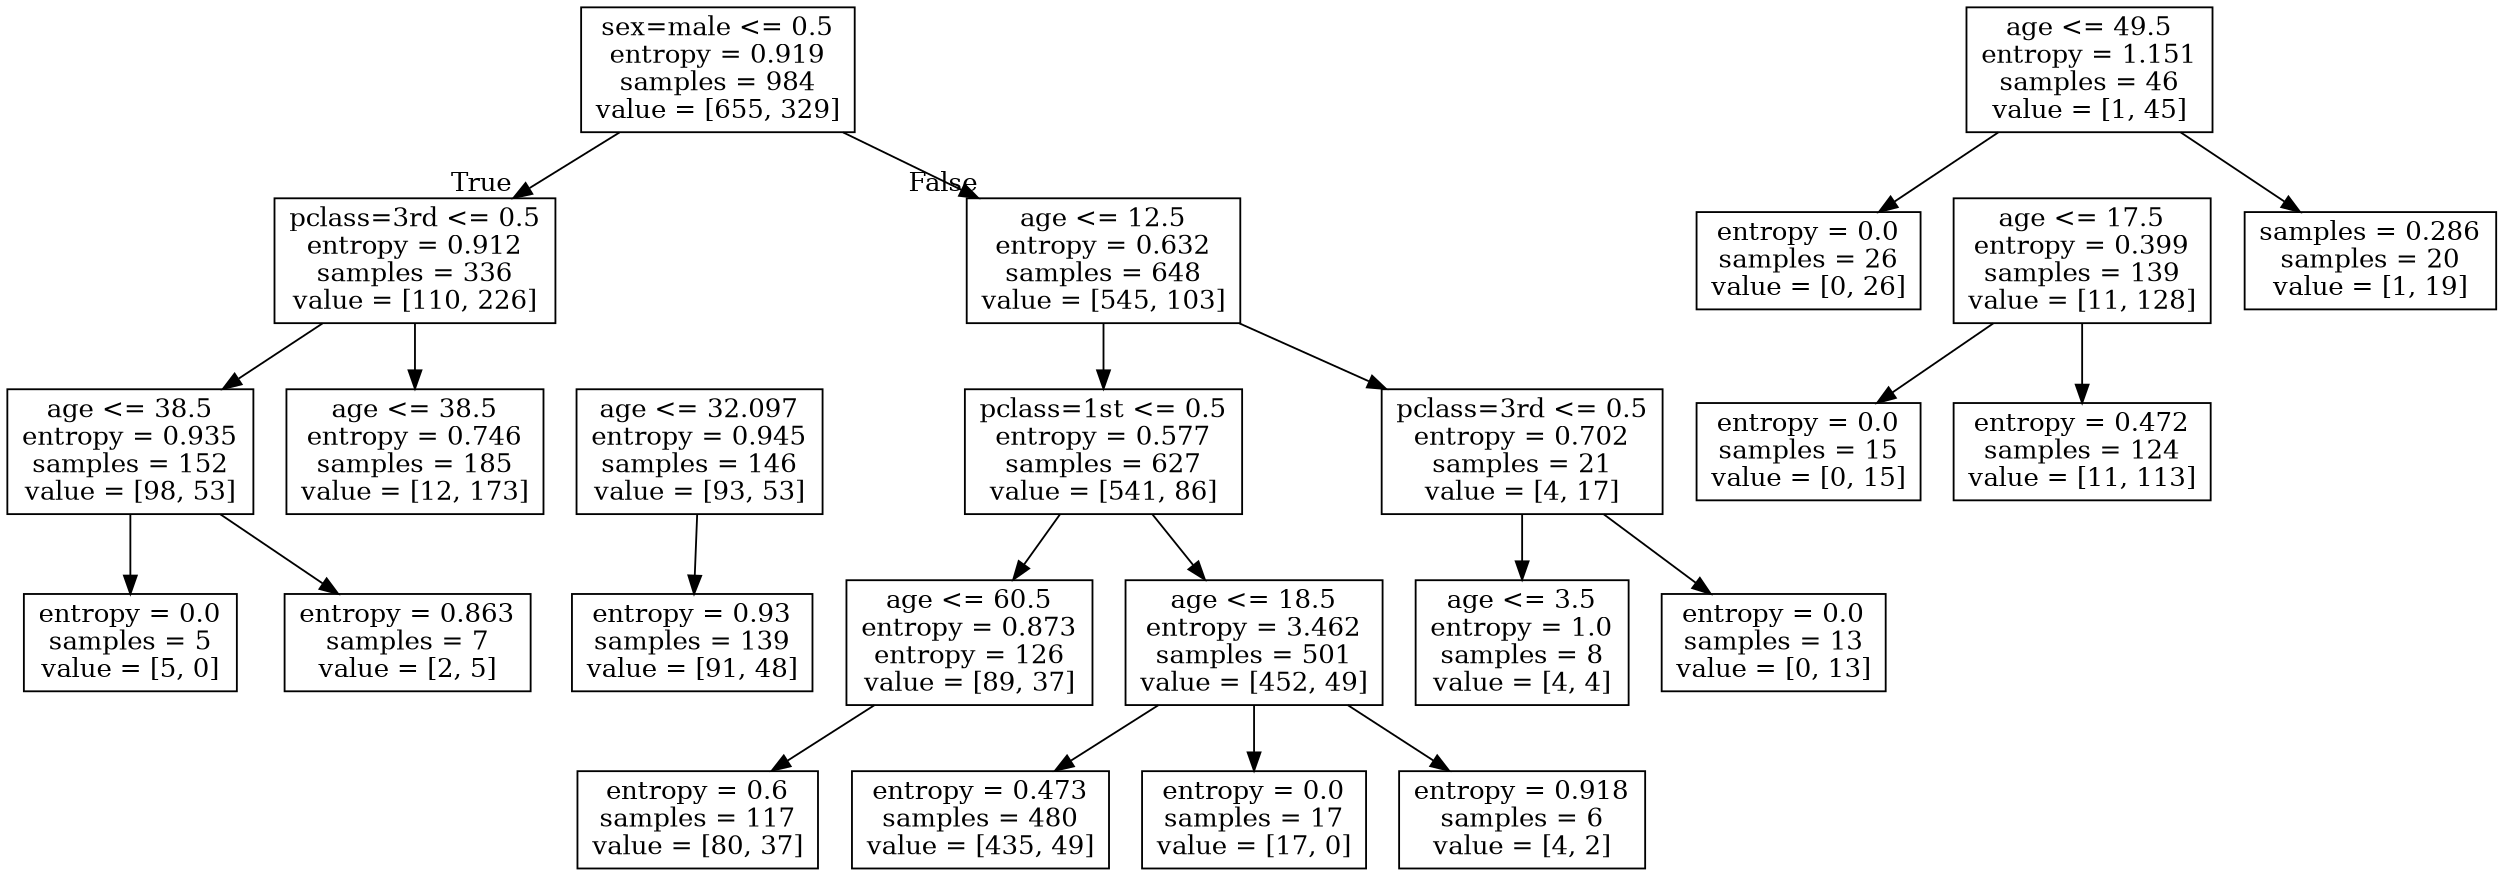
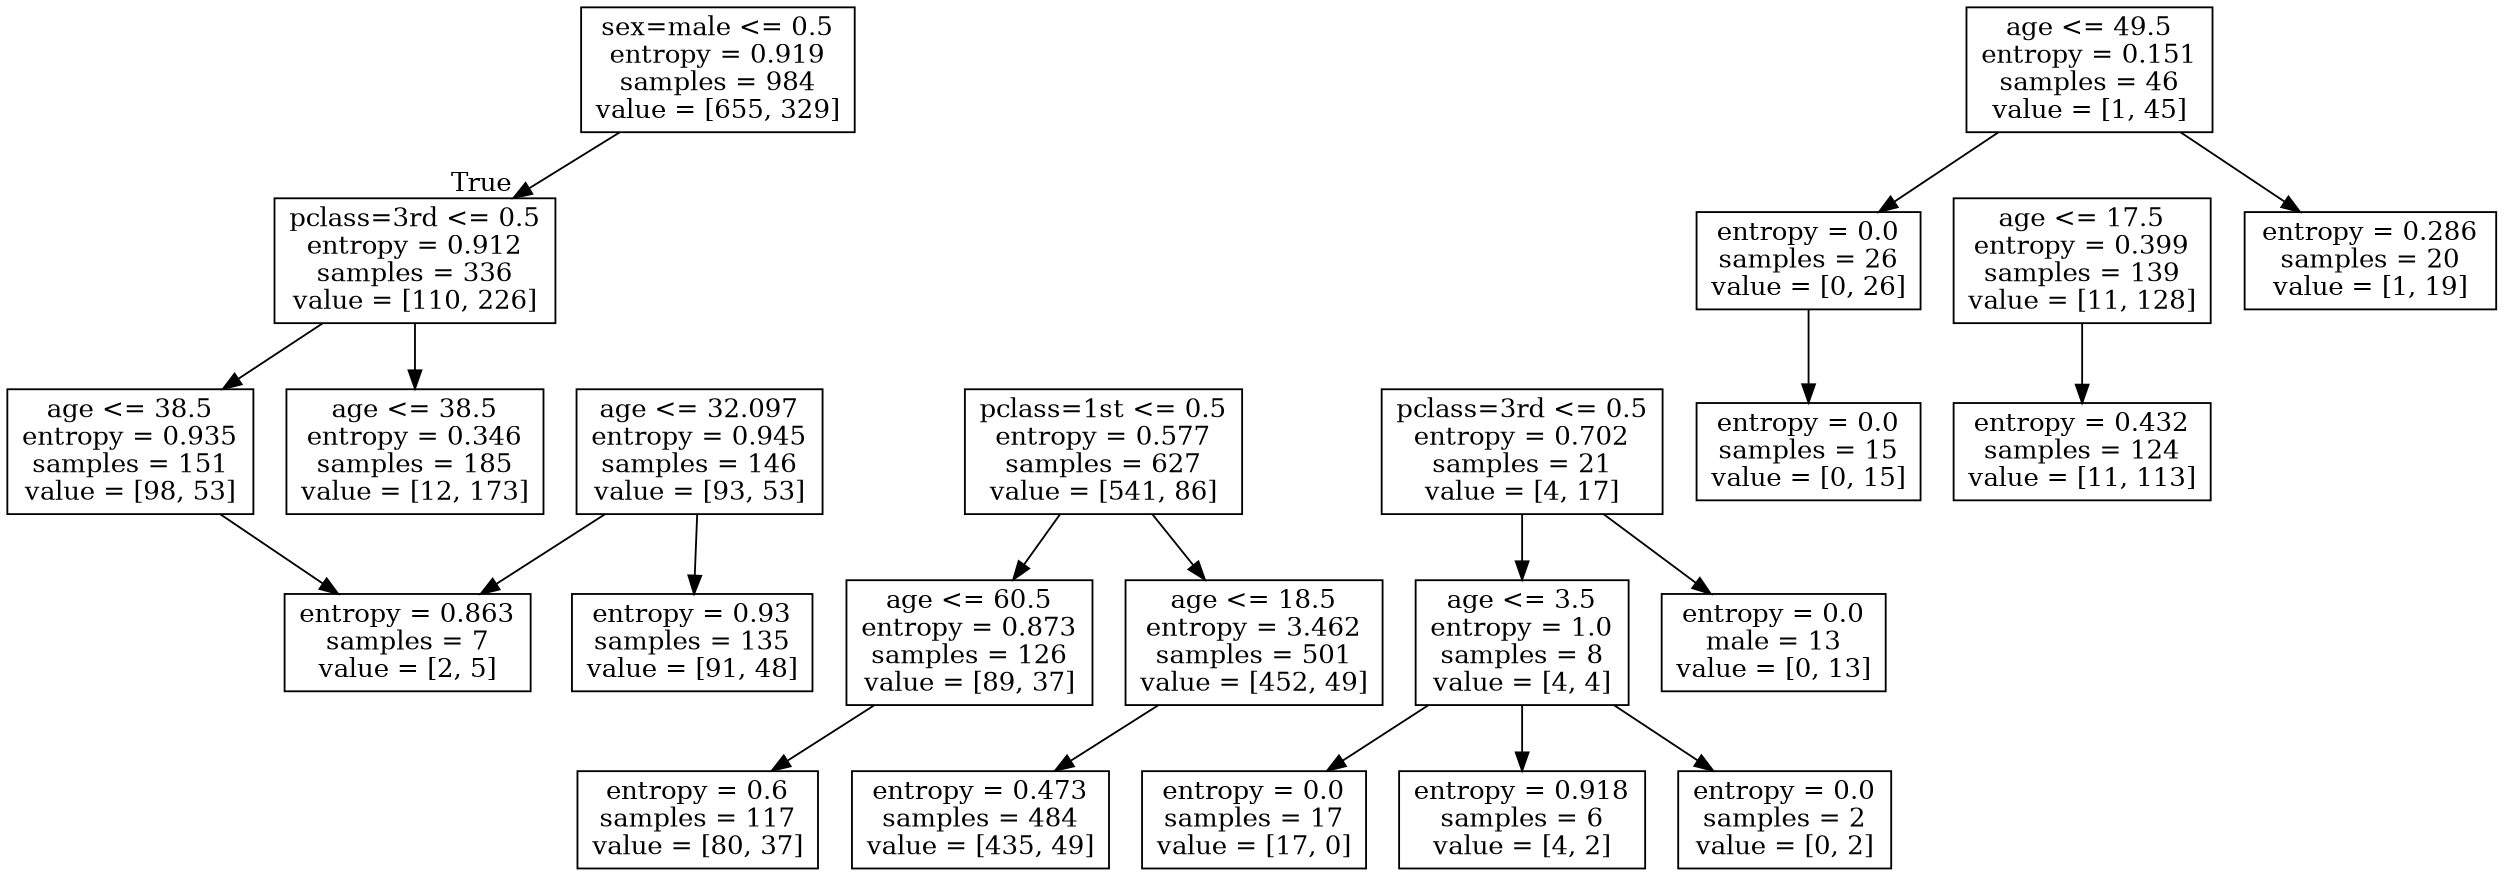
(2089, 70) -> (2089, 70)
(1104, 261) -> none
(2370, 261) -> (2370, 261)
(1943, 358) -> (1809, 347)
(130, 452) -> (130, 452)
(415, 452) -> (415, 452)
(2082, 452) -> (2082, 452)
none -> (551, 549)
(130, 643) -> none
(692, 643) -> (692, 643)
(969, 643) -> (969, 643)
(1774, 643) -> (1774, 643)
(1254, 729) -> (1386, 733)
(1391, 733) -> (1522, 729)
(980, 820) -> (980, 820)
none -> (1785, 820)
